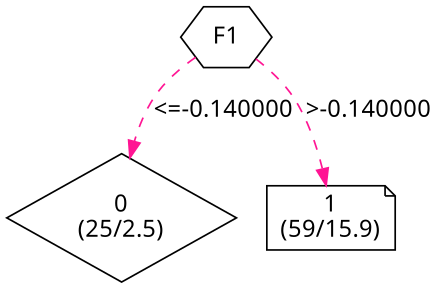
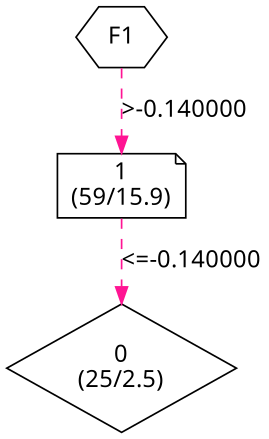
(157, 93) -> (122, 253)
